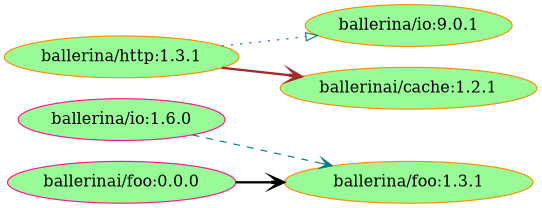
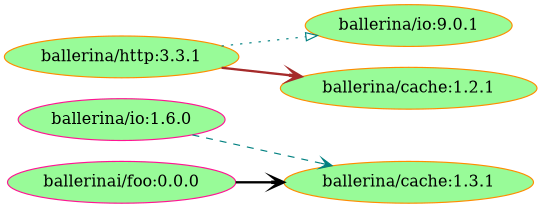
(122, 57) -> (122, 57)
(409, 88) -> (409, 88)
(409, 182) -> (409, 182)
